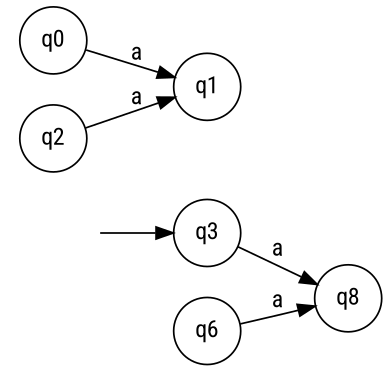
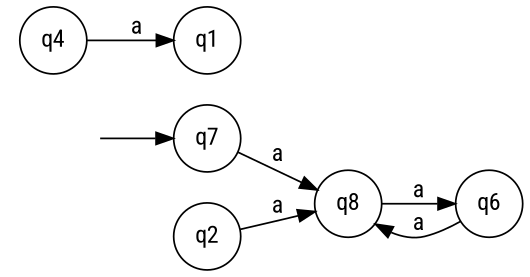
(53, 40) -> (53, 40)
(122, 115) -> (269, 223)
none -> (410, 204)
(207, 233) -> (207, 138)
